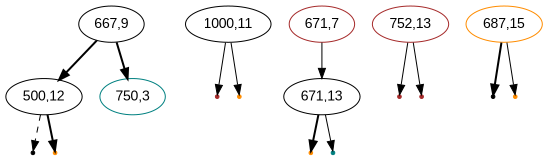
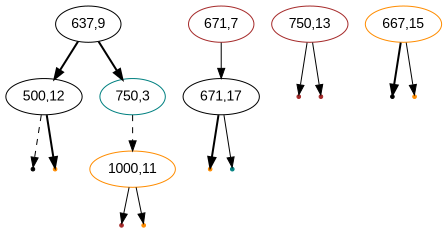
(111, 24) -> (88, 24)
(228, 24) -> (133, 169)
(411, 24) -> (310, 24)
(504, 24) -> (403, 24)
(322, 97) -> (221, 97)
none -> (133, 128)
